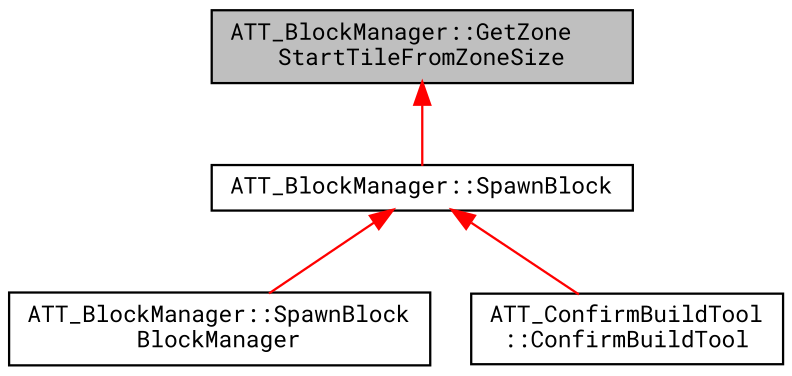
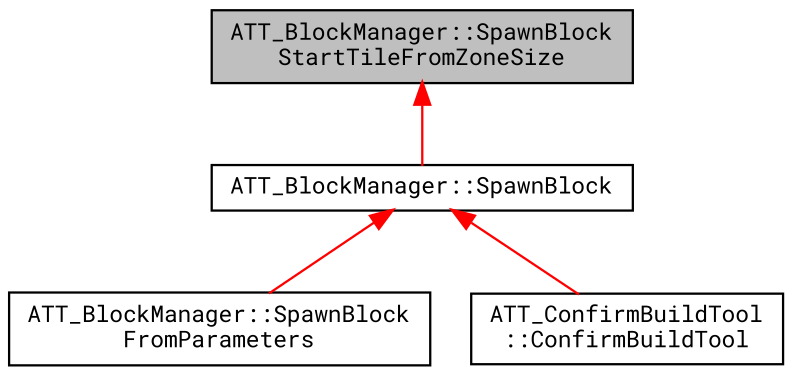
(422, 47) -> (422, 47)
(220, 329) -> (220, 329)
